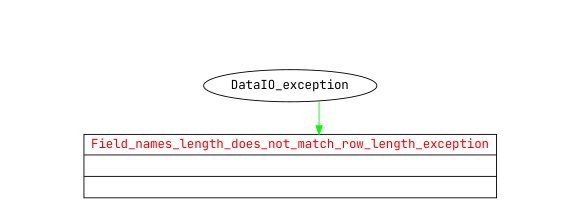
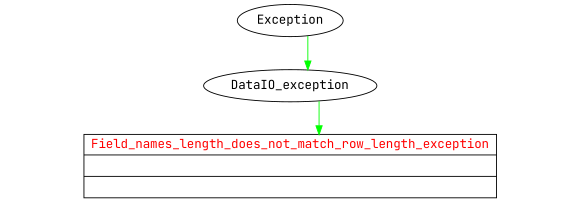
none -> (290, 21)
